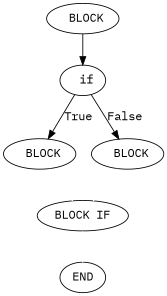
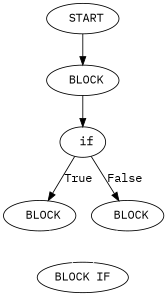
none -> (83, 19)
(83, 277) -> none
